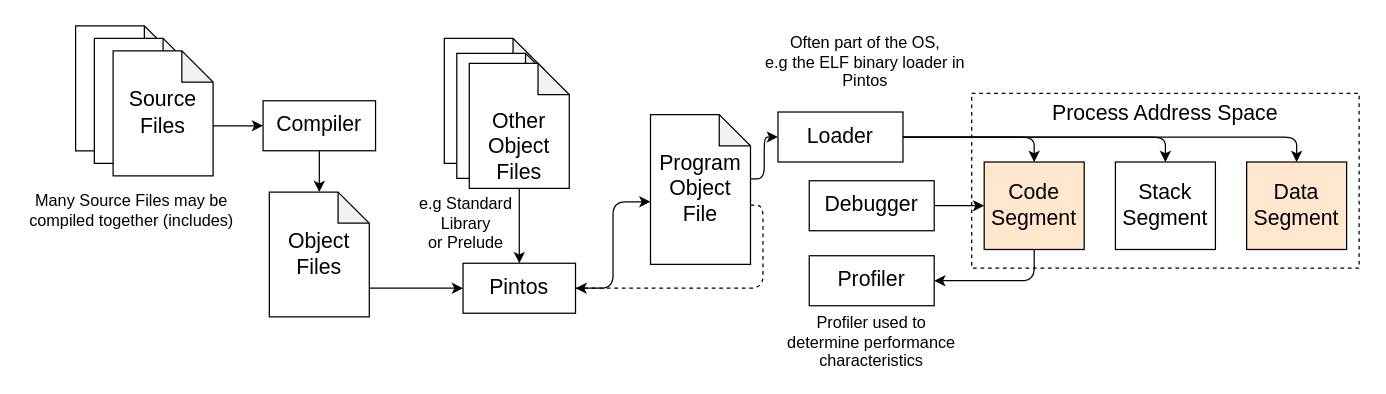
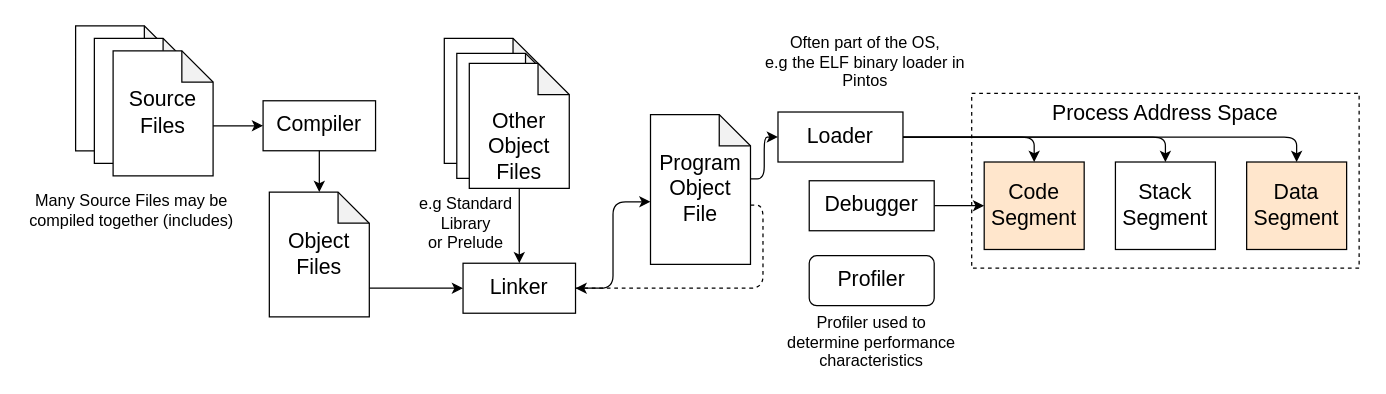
(872, 281) -> (872, 281)
(999, 281) -> none
(519, 288) -> (519, 288)
